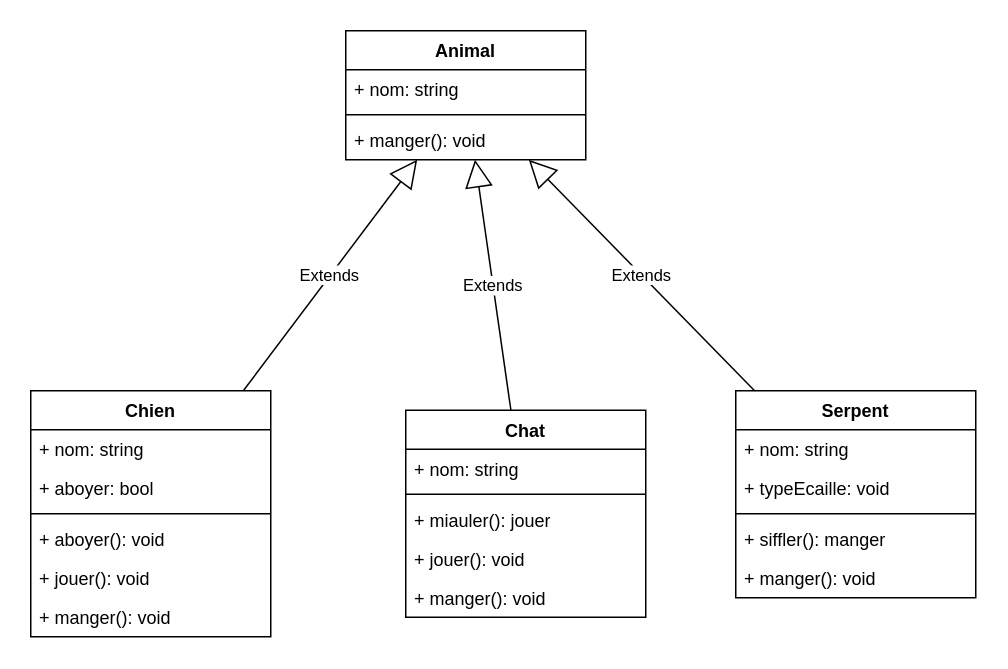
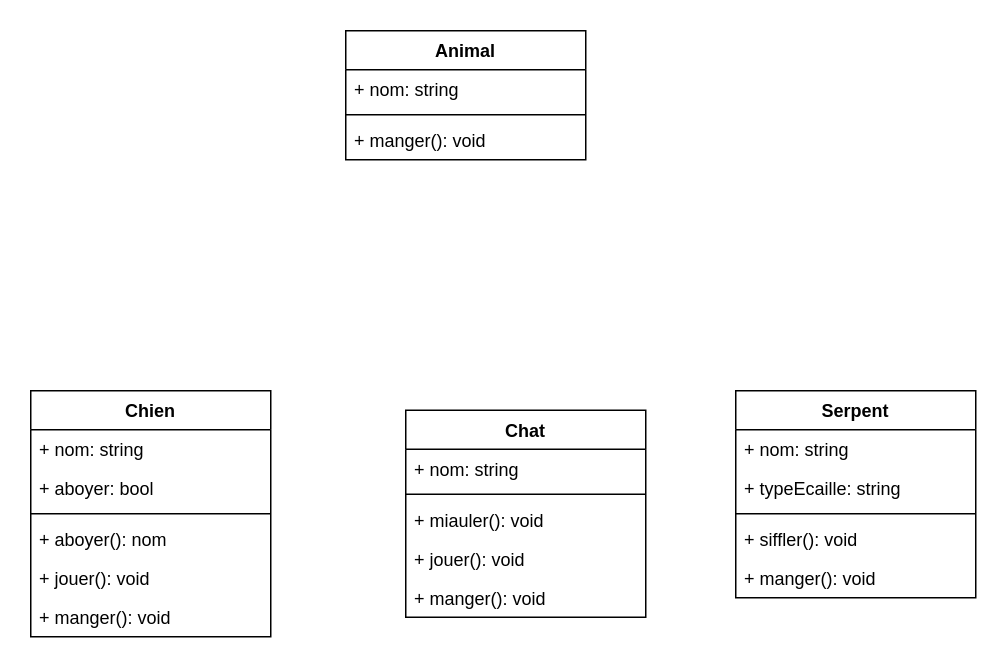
(652, 285) -> none
(322, 287) -> none
(495, 299) -> none
(824, 490) -> (834, 490)
(494, 522) -> (486, 522)
(111, 541) -> (108, 541)
(829, 541) -> (816, 541)
